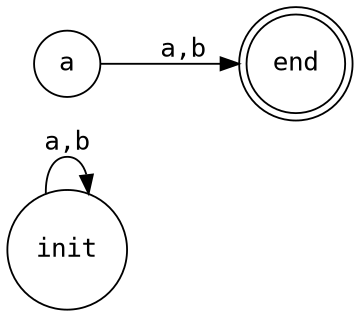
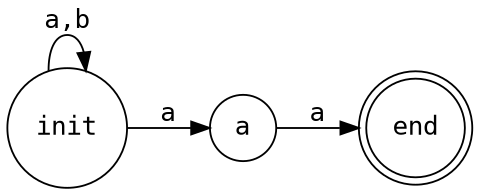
(183, 50) -> (318, 114)
none -> (159, 128)
